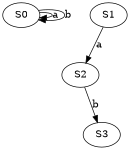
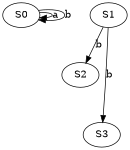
(99, 45) -> (99, 45)
(90, 102) -> (106, 72)
